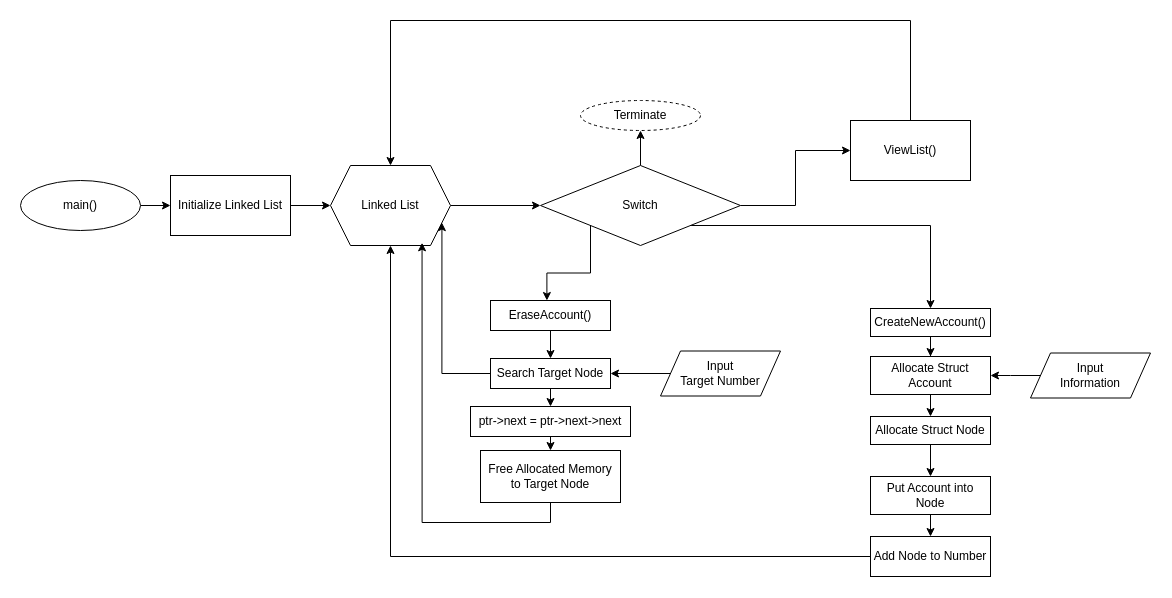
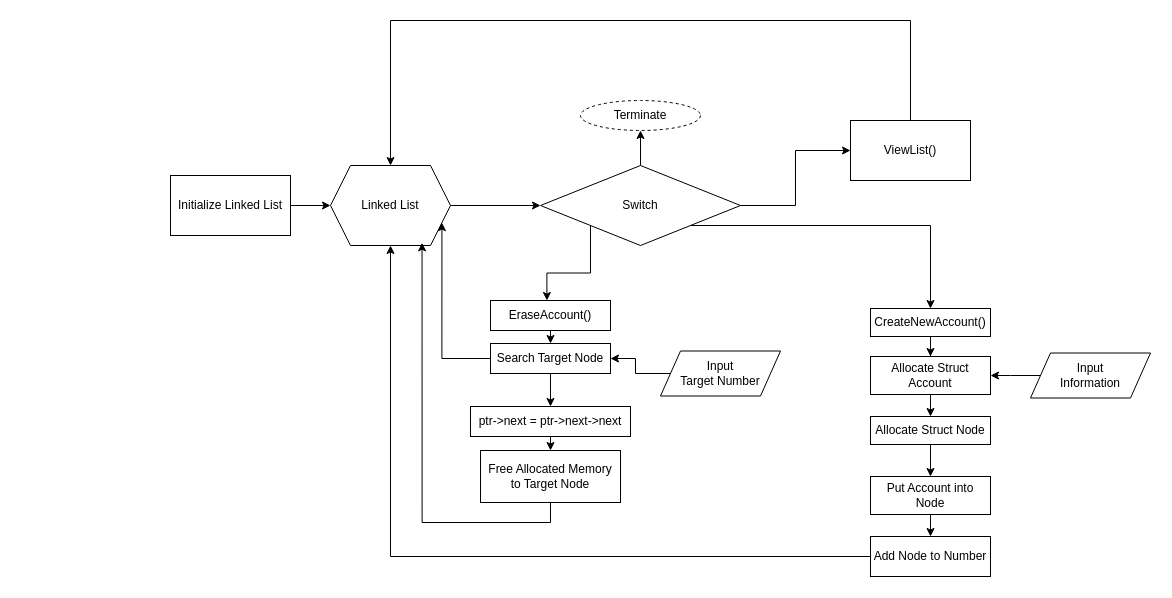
(81, 206) -> none
(152, 206) -> none
(551, 374) -> (551, 359)
